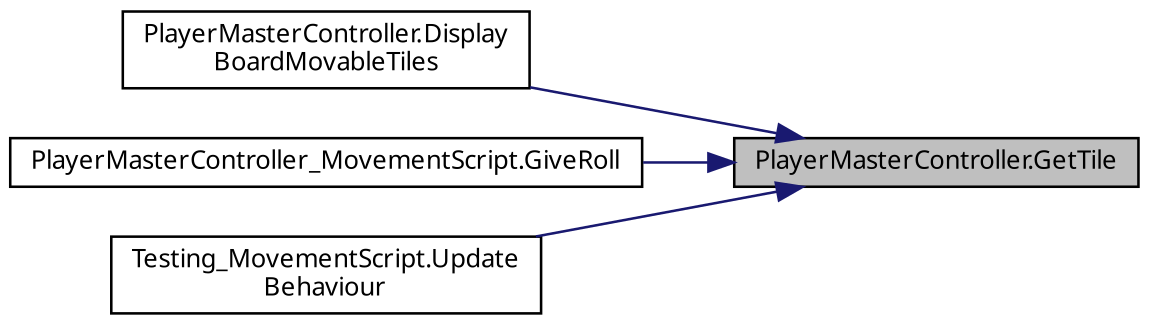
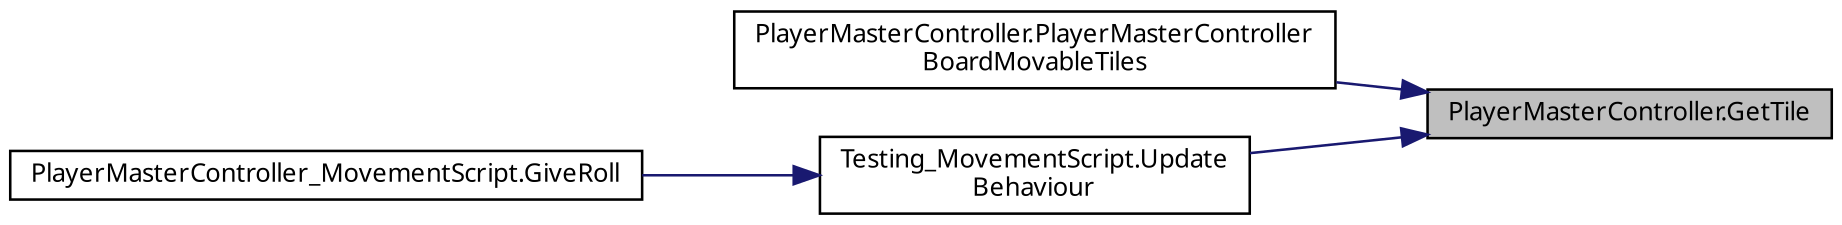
(326, 50) -> (1035, 50)
(676, 162) -> (718, 175)
